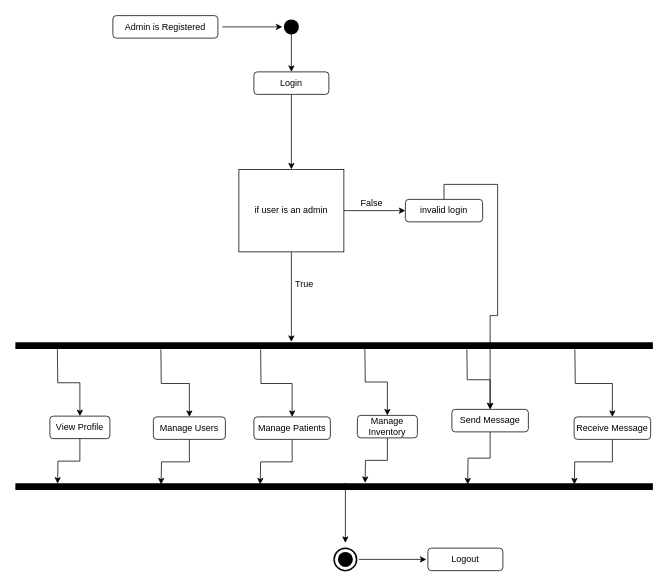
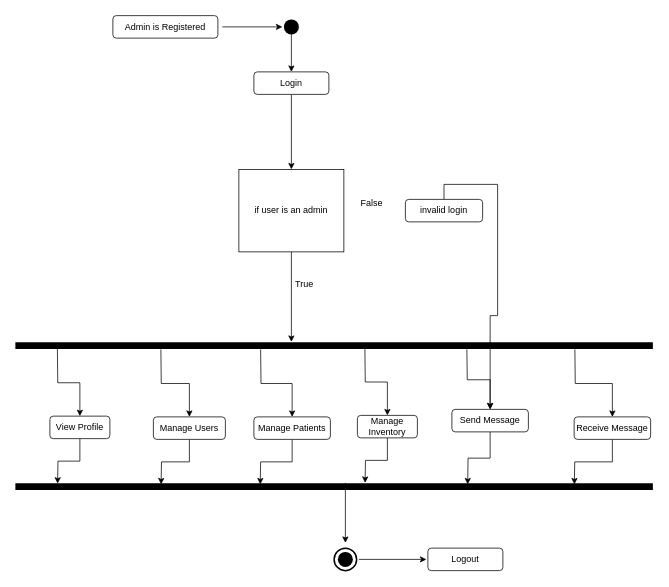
(372, 210) -> none
